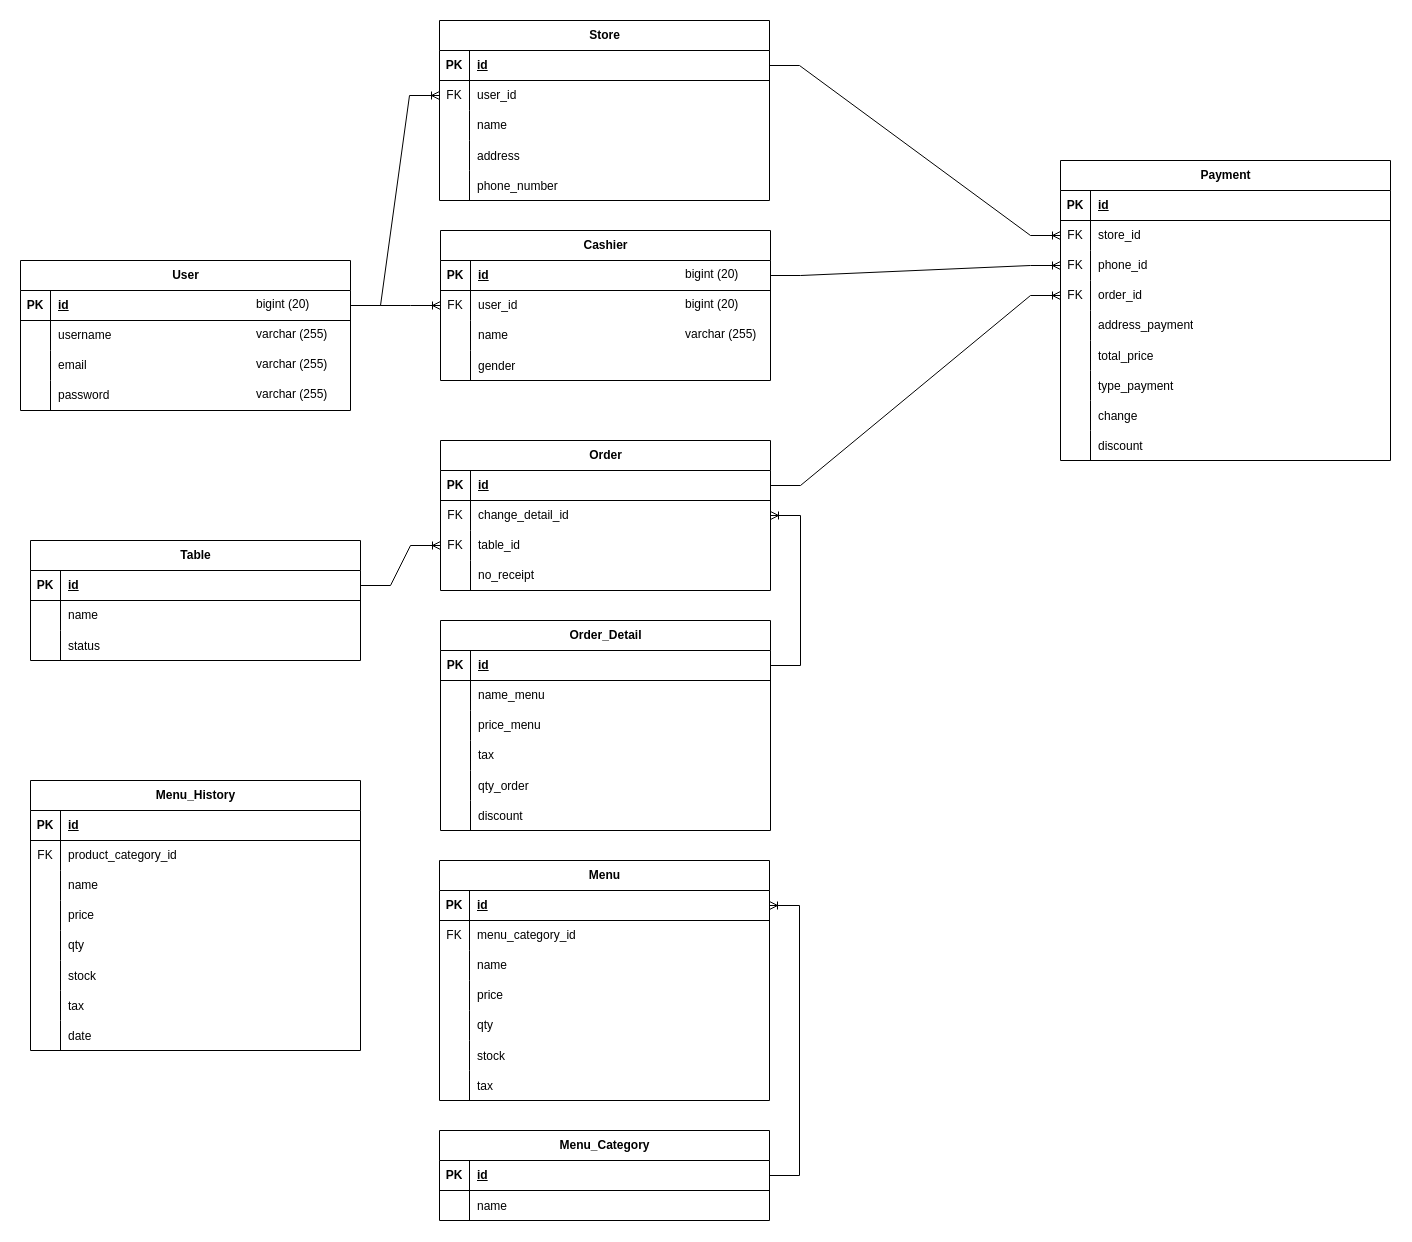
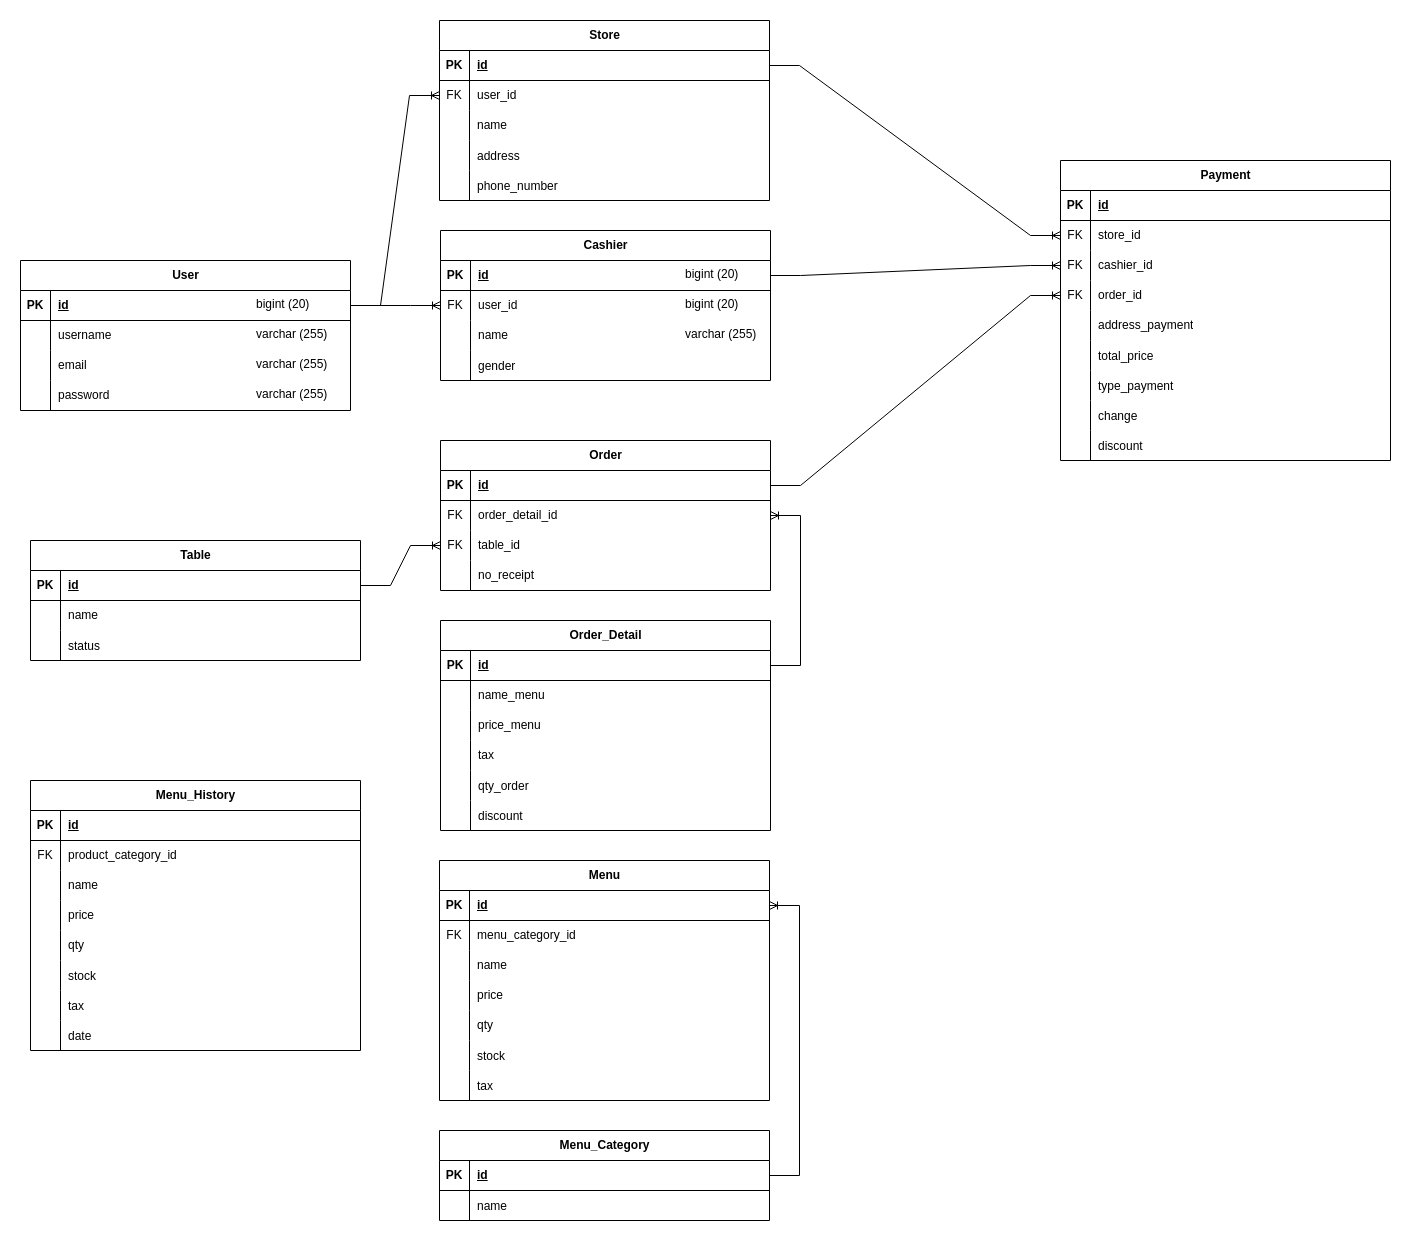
(1124, 266) -> (1129, 266)
(528, 516) -> (524, 516)
